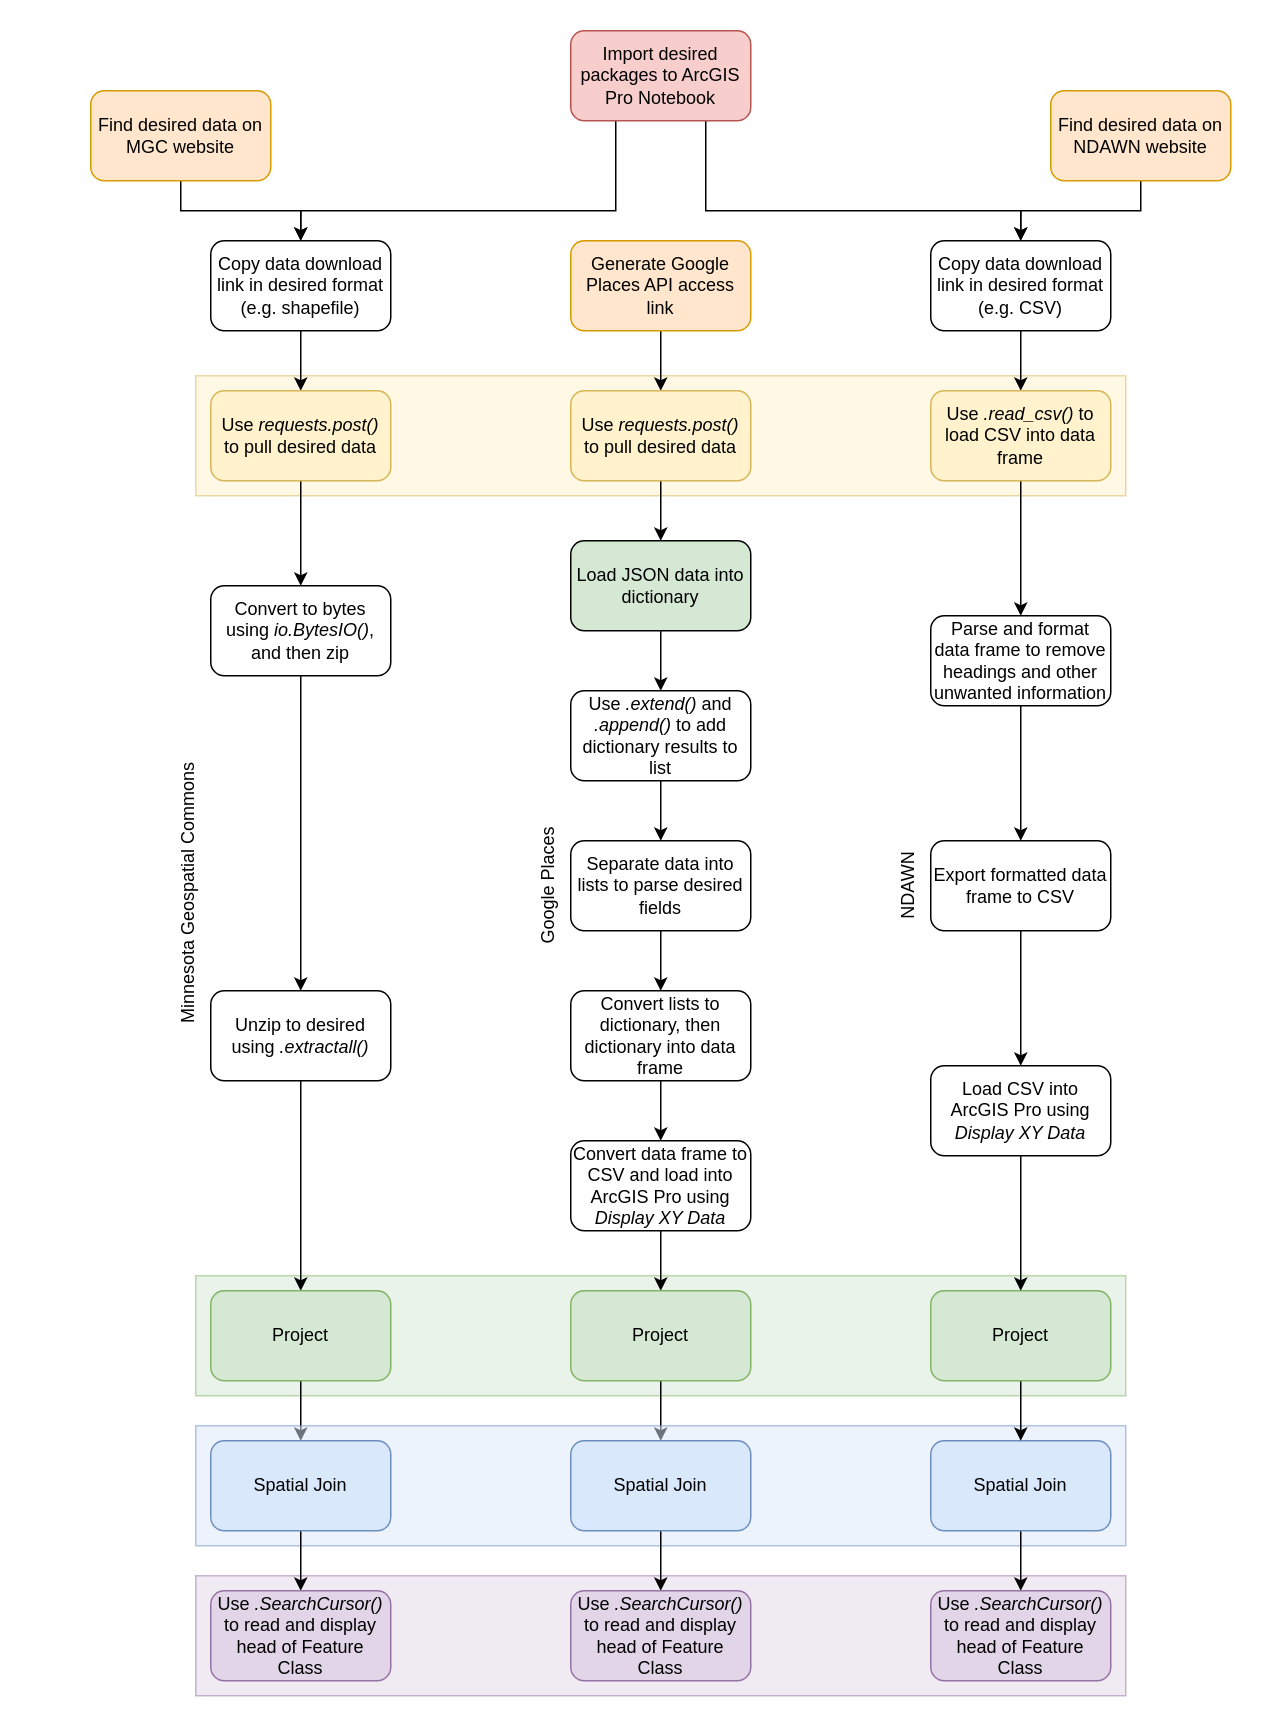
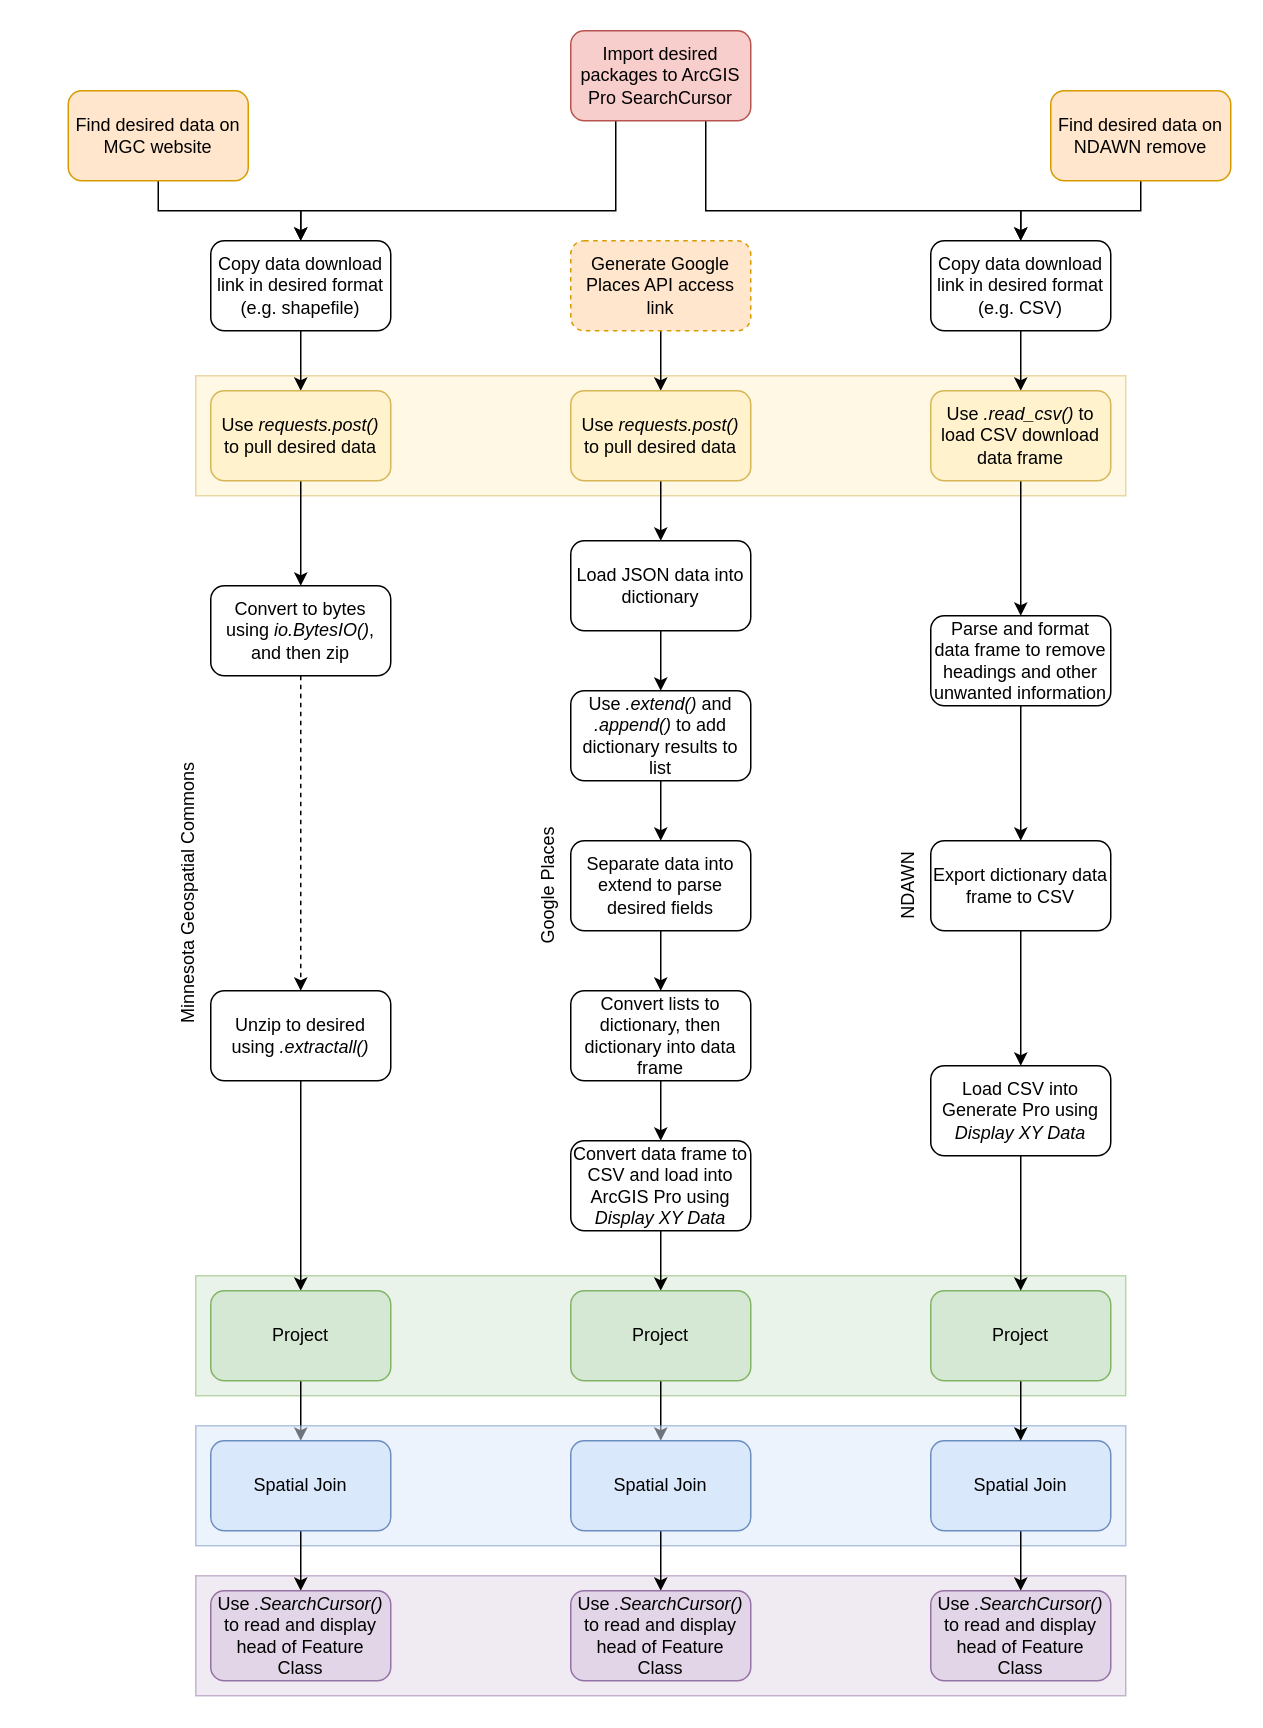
(661, 76) -> (661, 76)
(181, 136) -> (158, 136)
(1141, 136) -> (1141, 136)
(661, 286) -> (661, 286)
(1021, 436) -> (1021, 436)
(661, 586) -> (661, 586)
(301, 829) -> (301, 829)
(661, 886) -> (661, 886)
(1021, 886) -> (1021, 886)
(1021, 1111) -> (1021, 1111)
